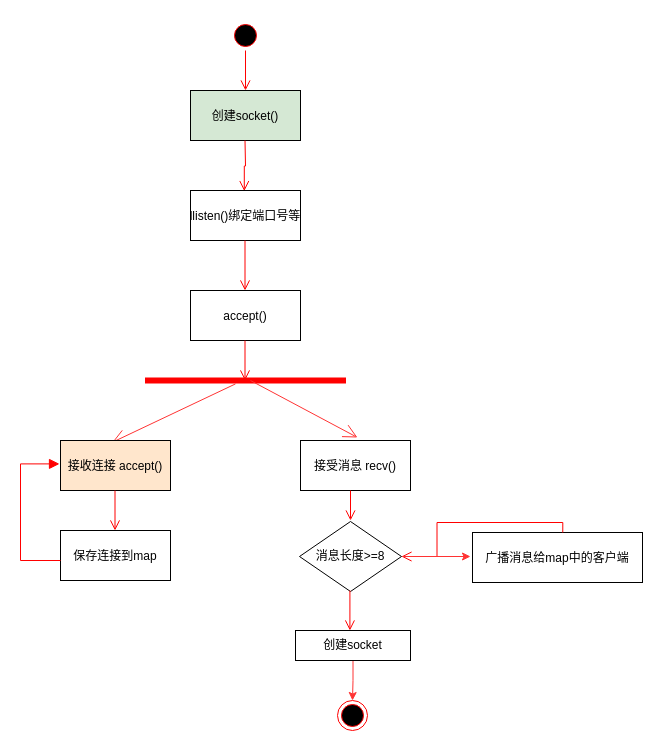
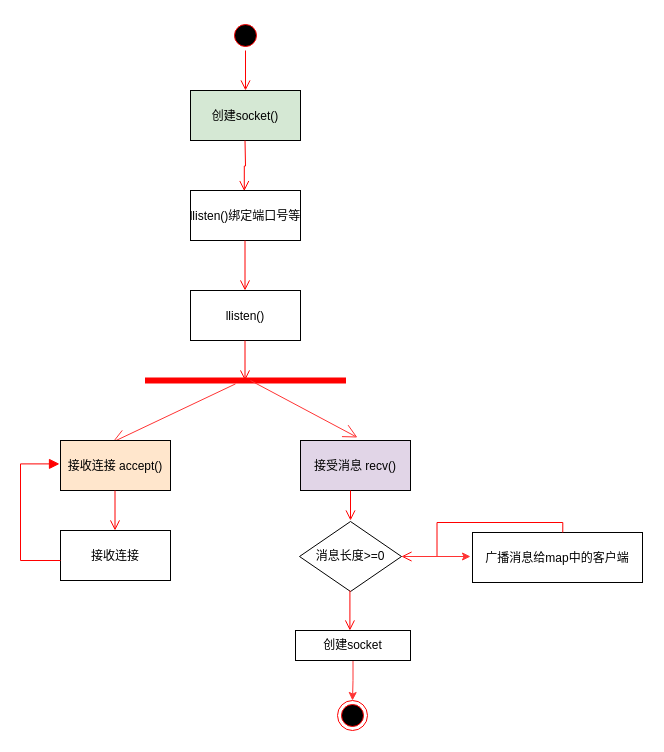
(245, 316) -> (245, 316)
(356, 466) -> (356, 466)
(115, 556) -> (115, 556)
(351, 557) -> (351, 557)
